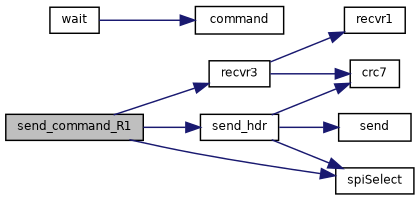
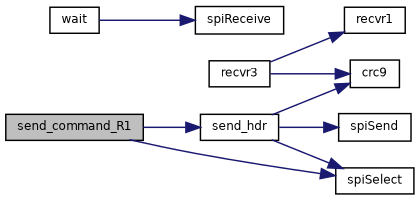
(240, 20) -> (240, 20)
(375, 74) -> (375, 74)
(154, 102) -> none
(375, 127) -> (375, 127)
